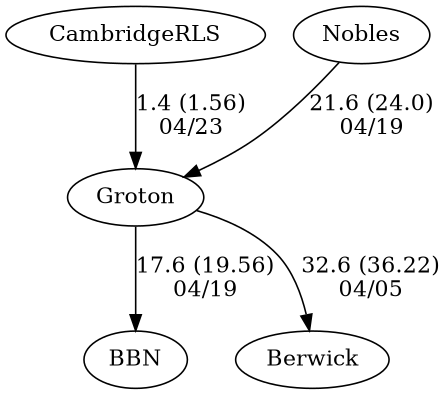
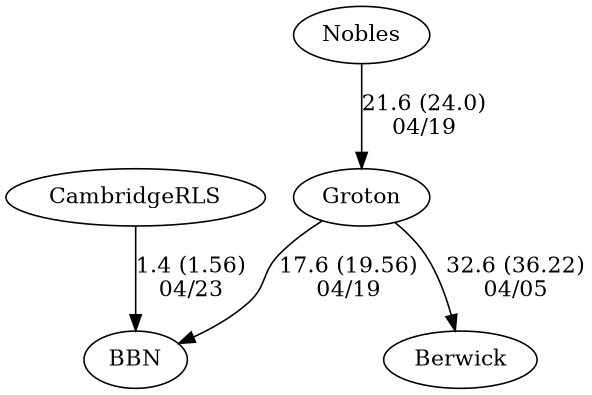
(136, 108) -> (136, 271)
